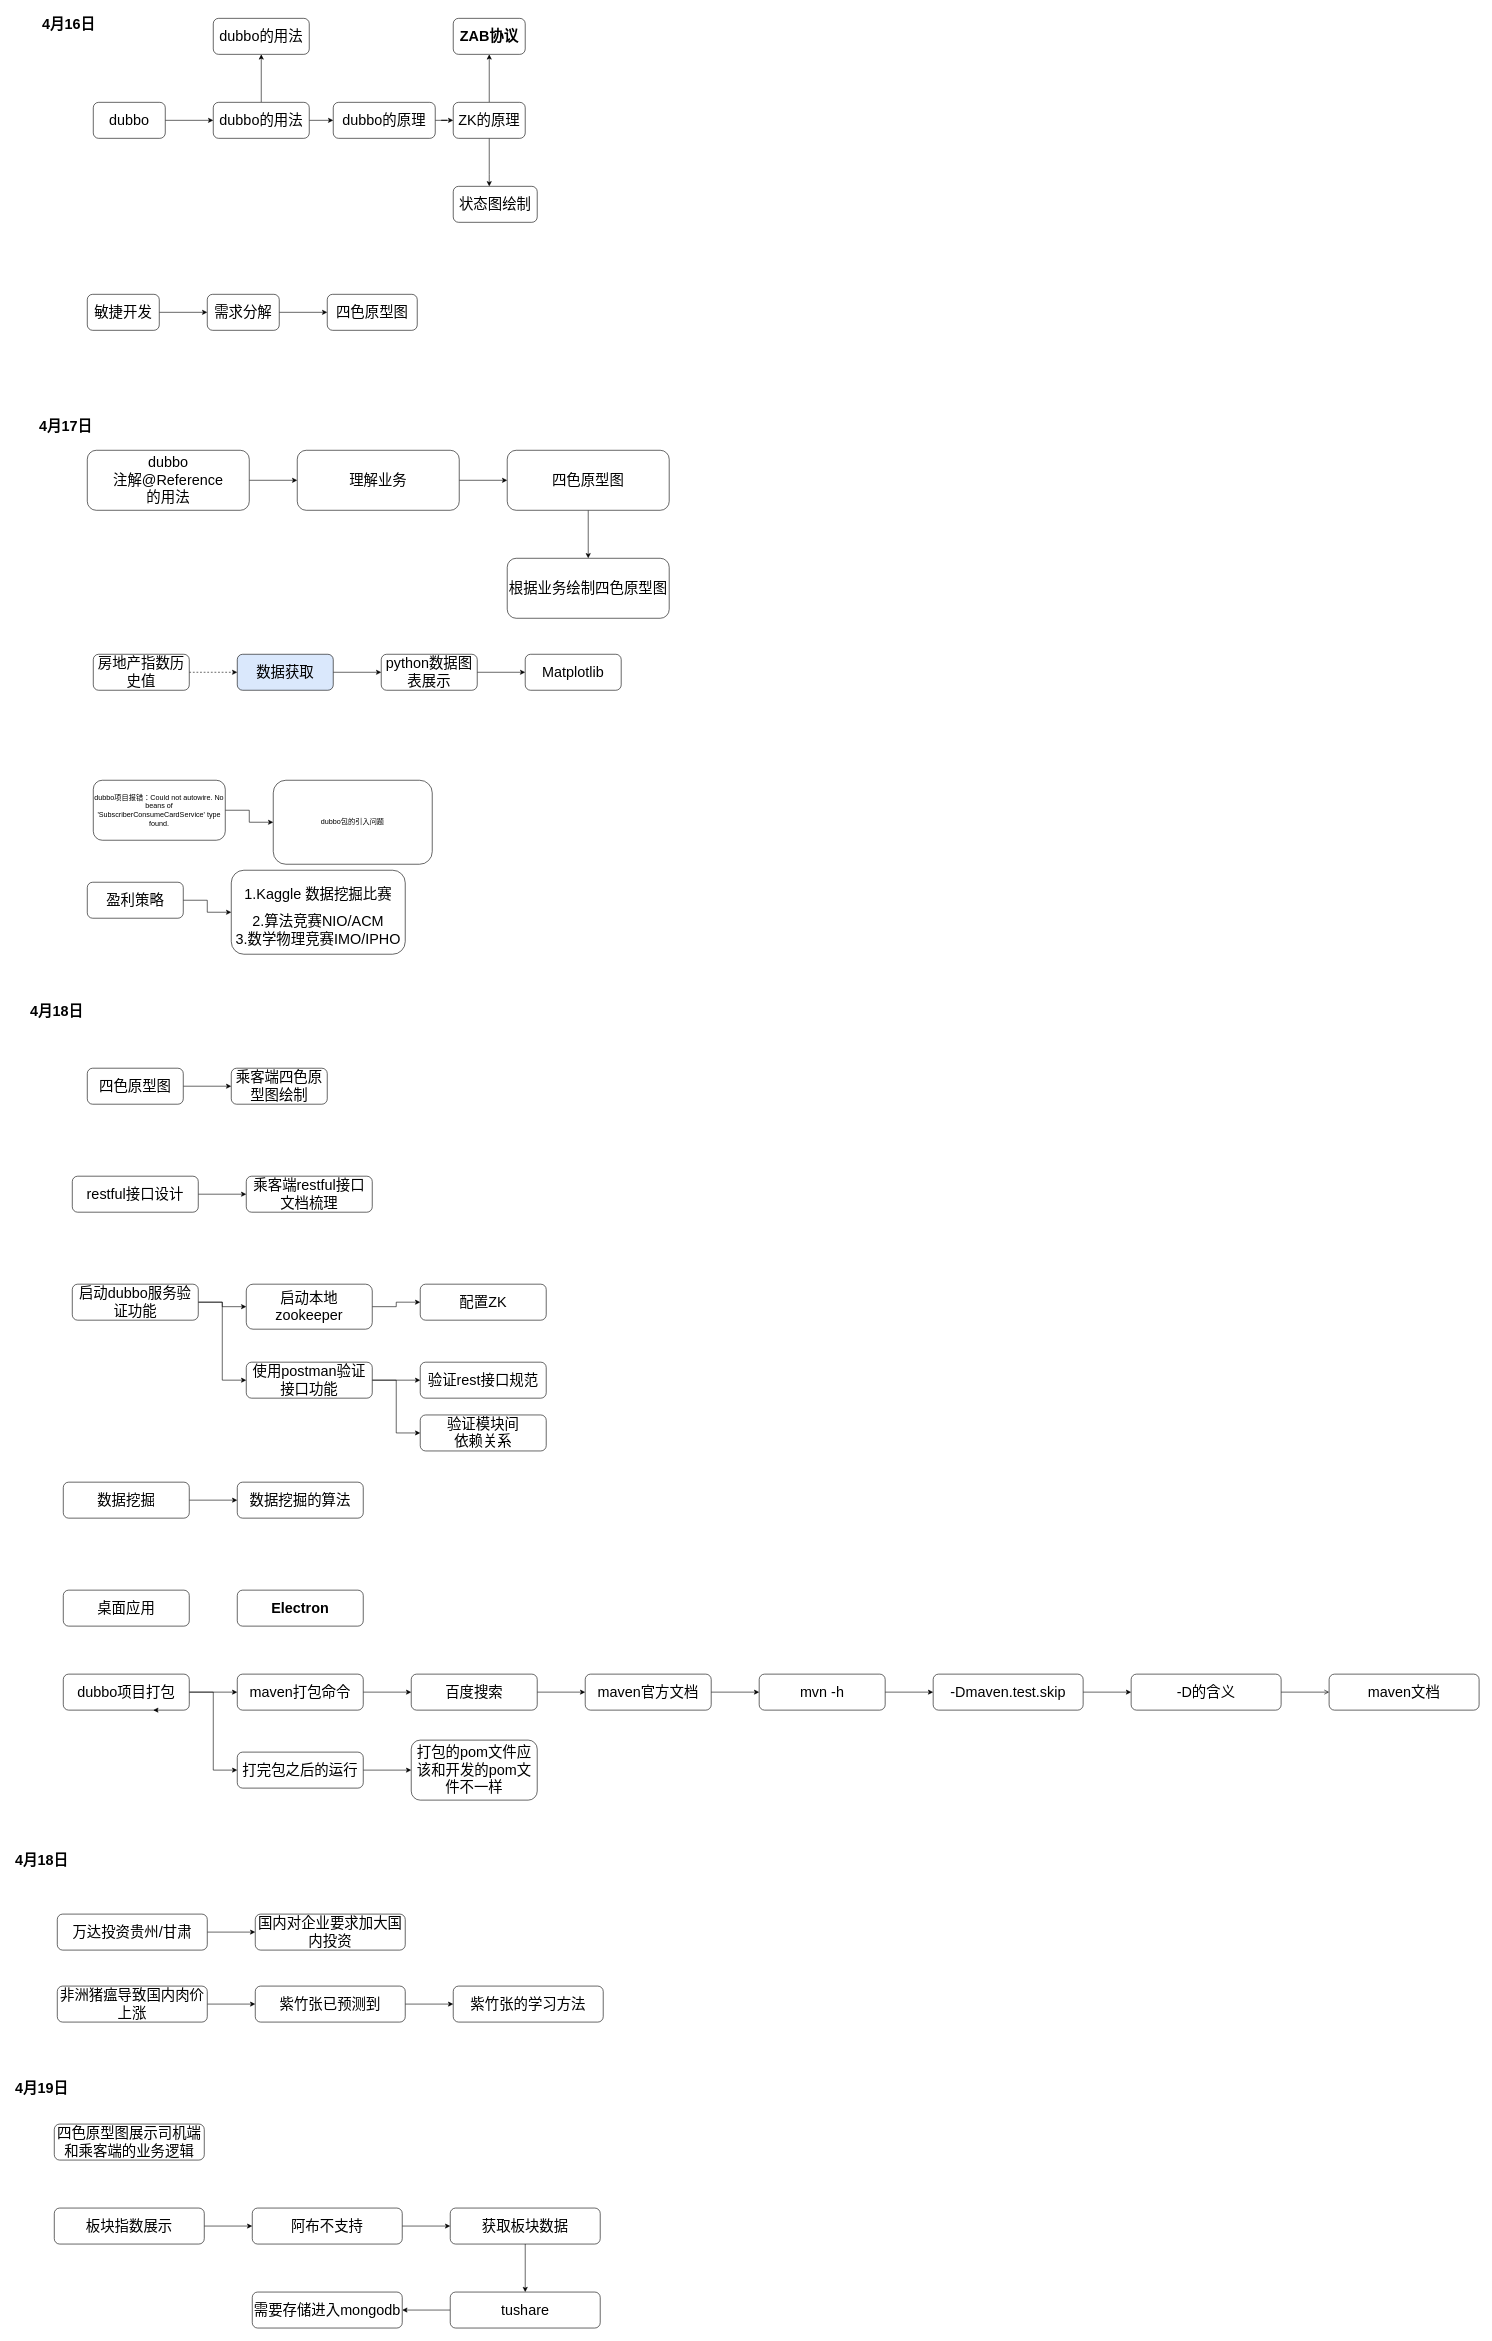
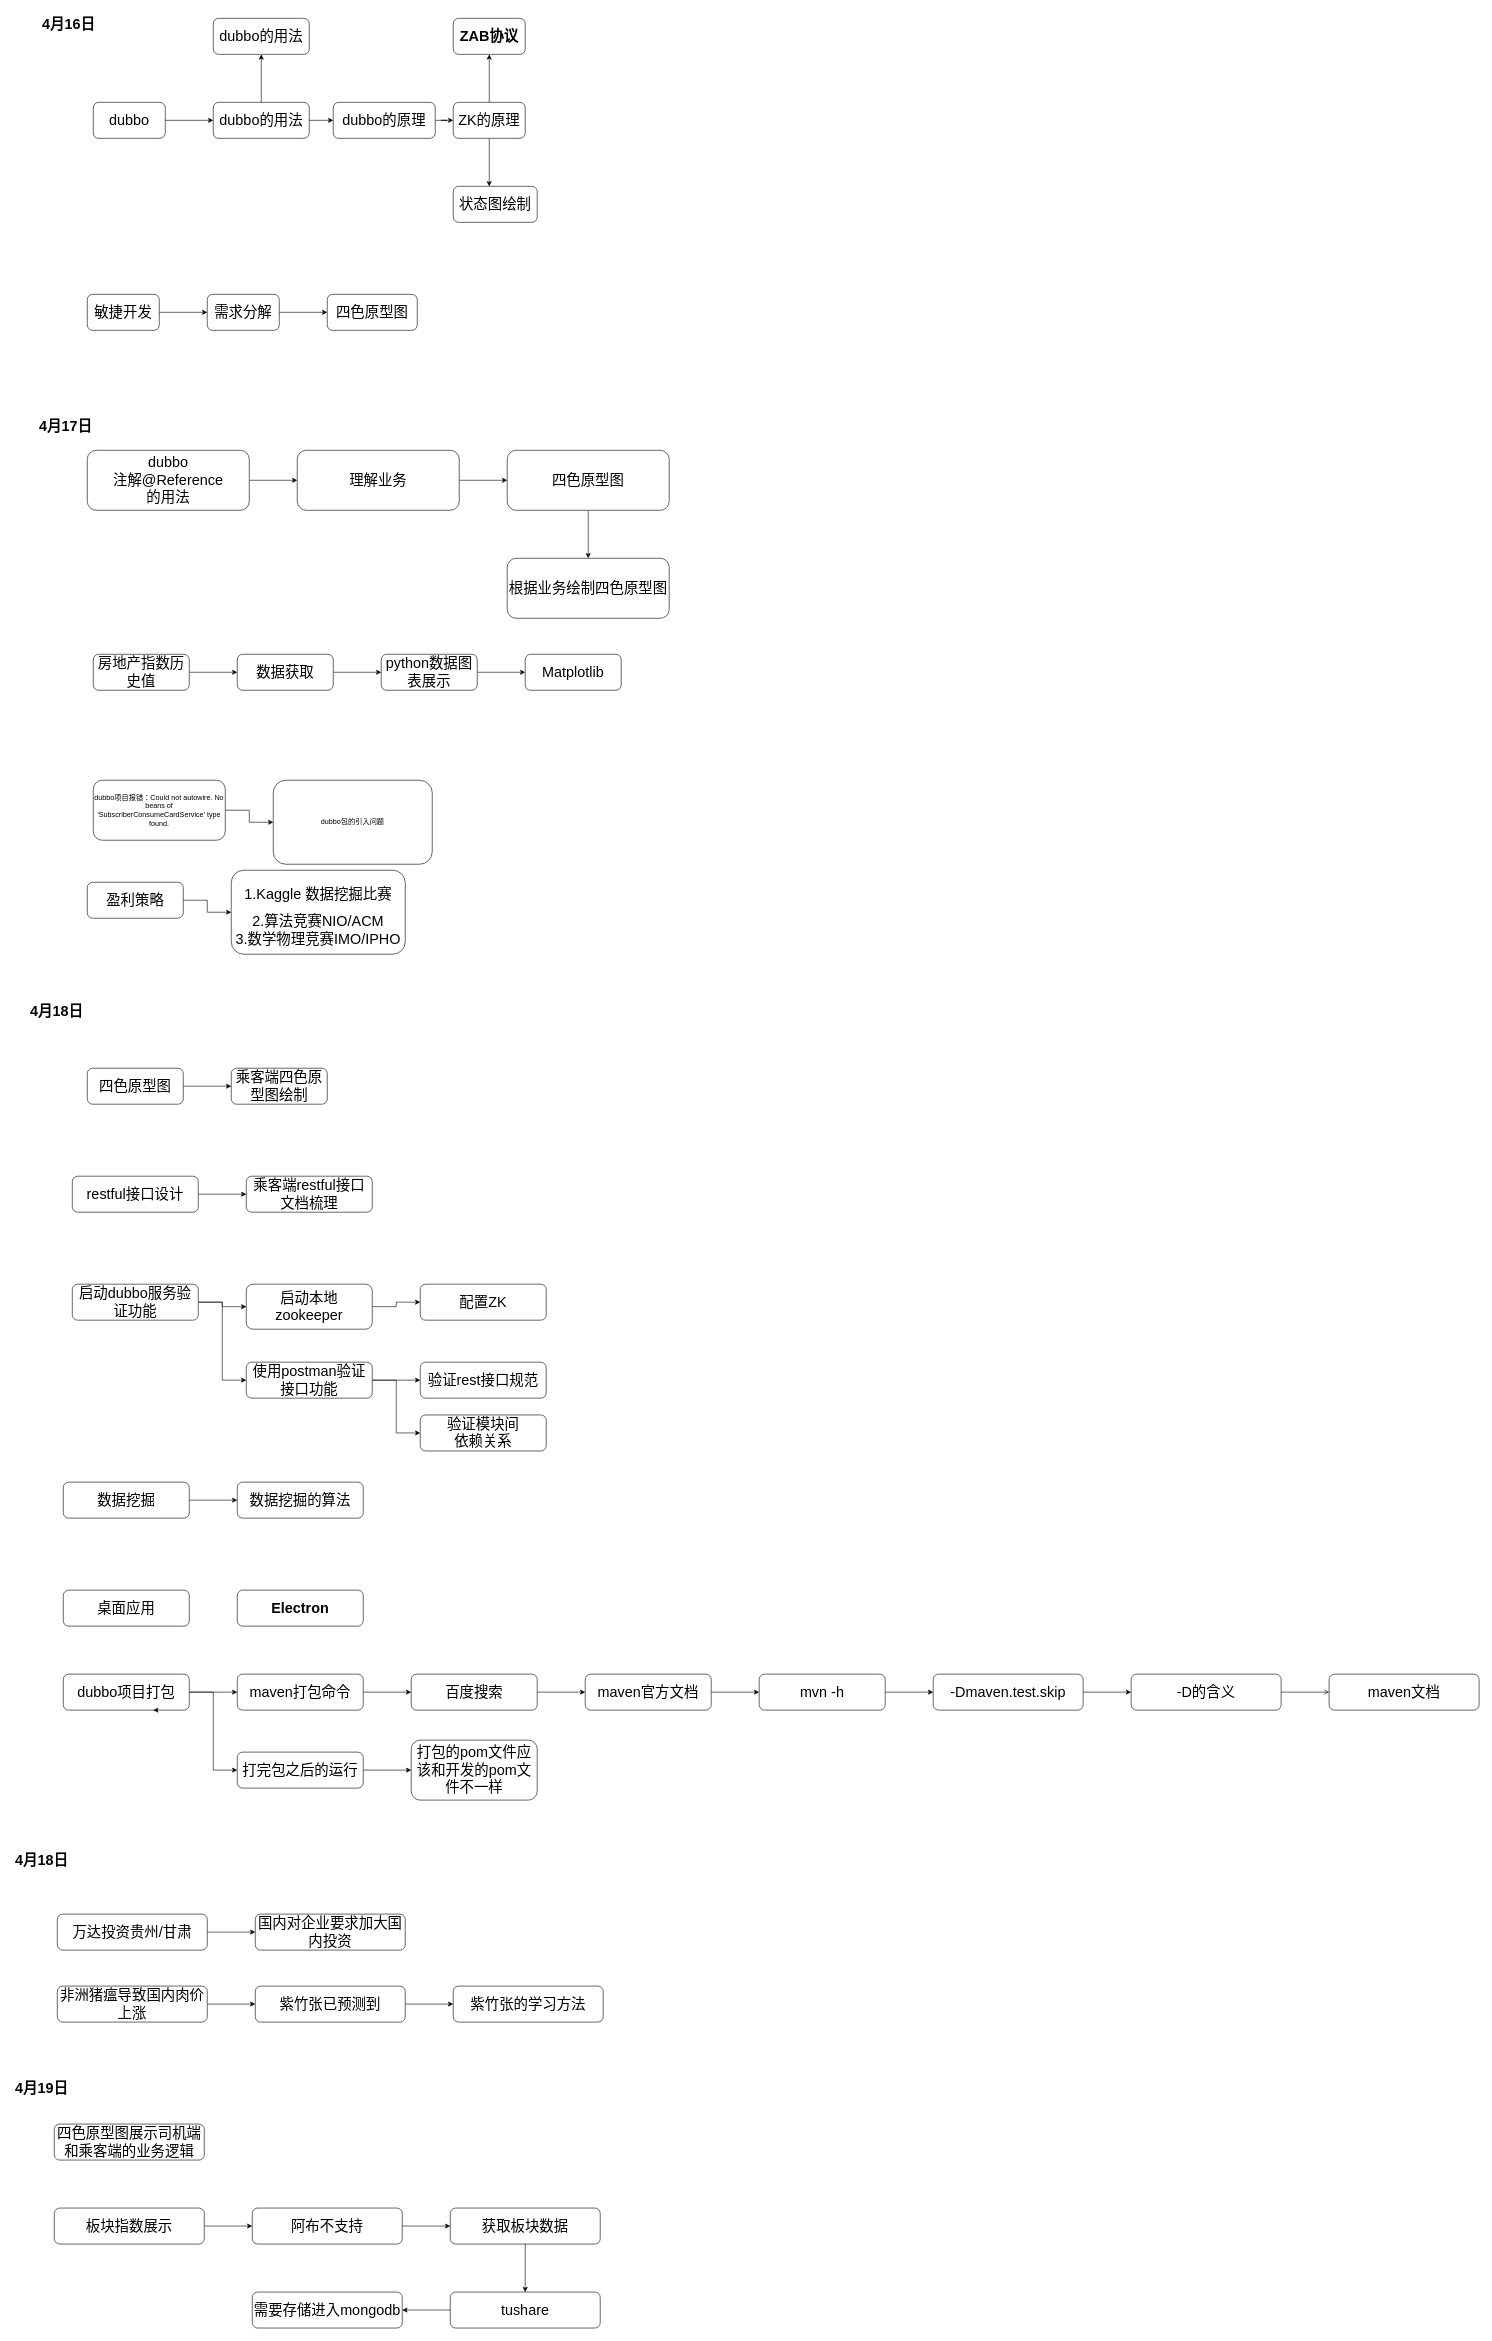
(211, 672) -> (211, 672)
(285, 672) -> (285, 672)
